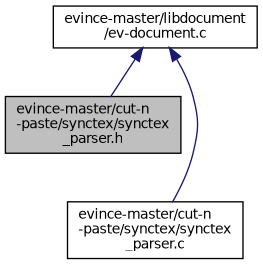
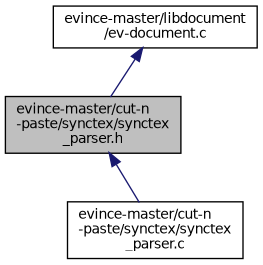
(197, 131) -> (128, 183)
